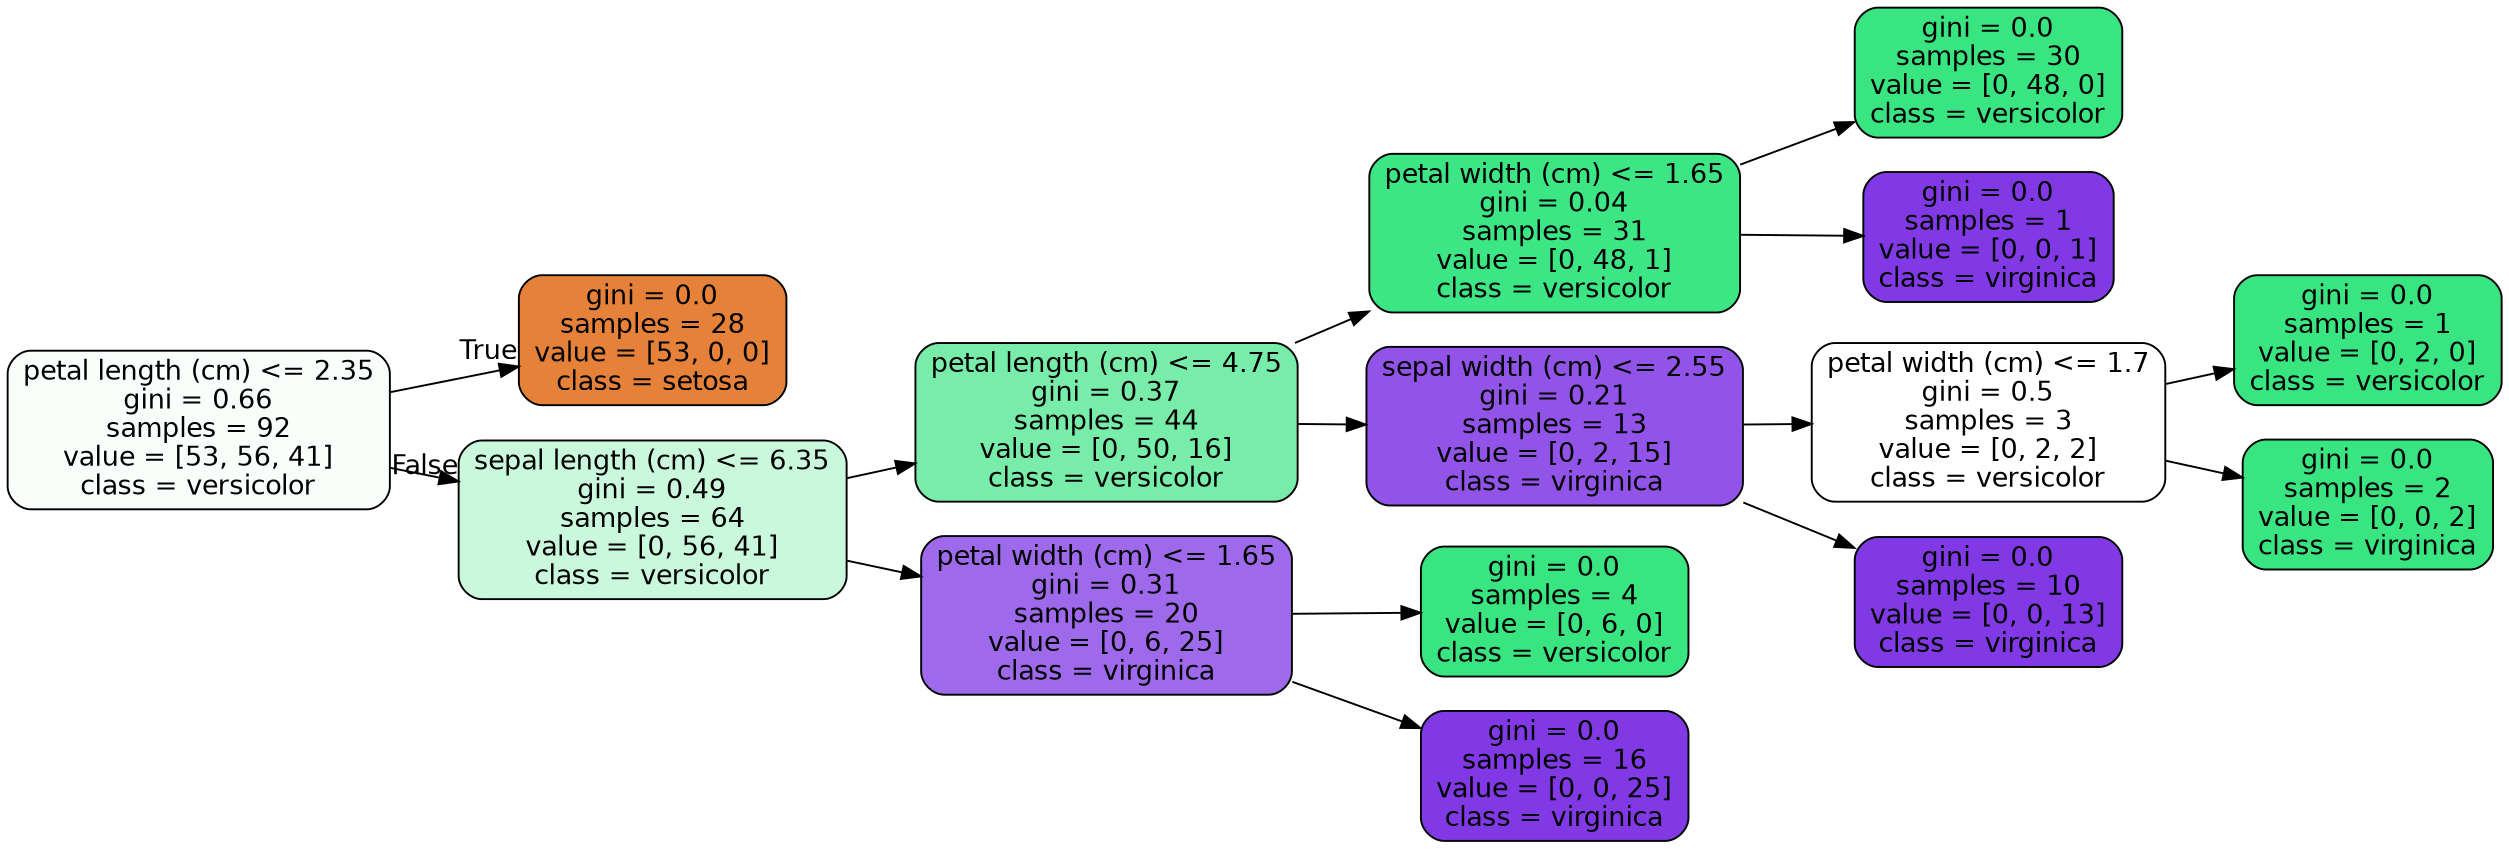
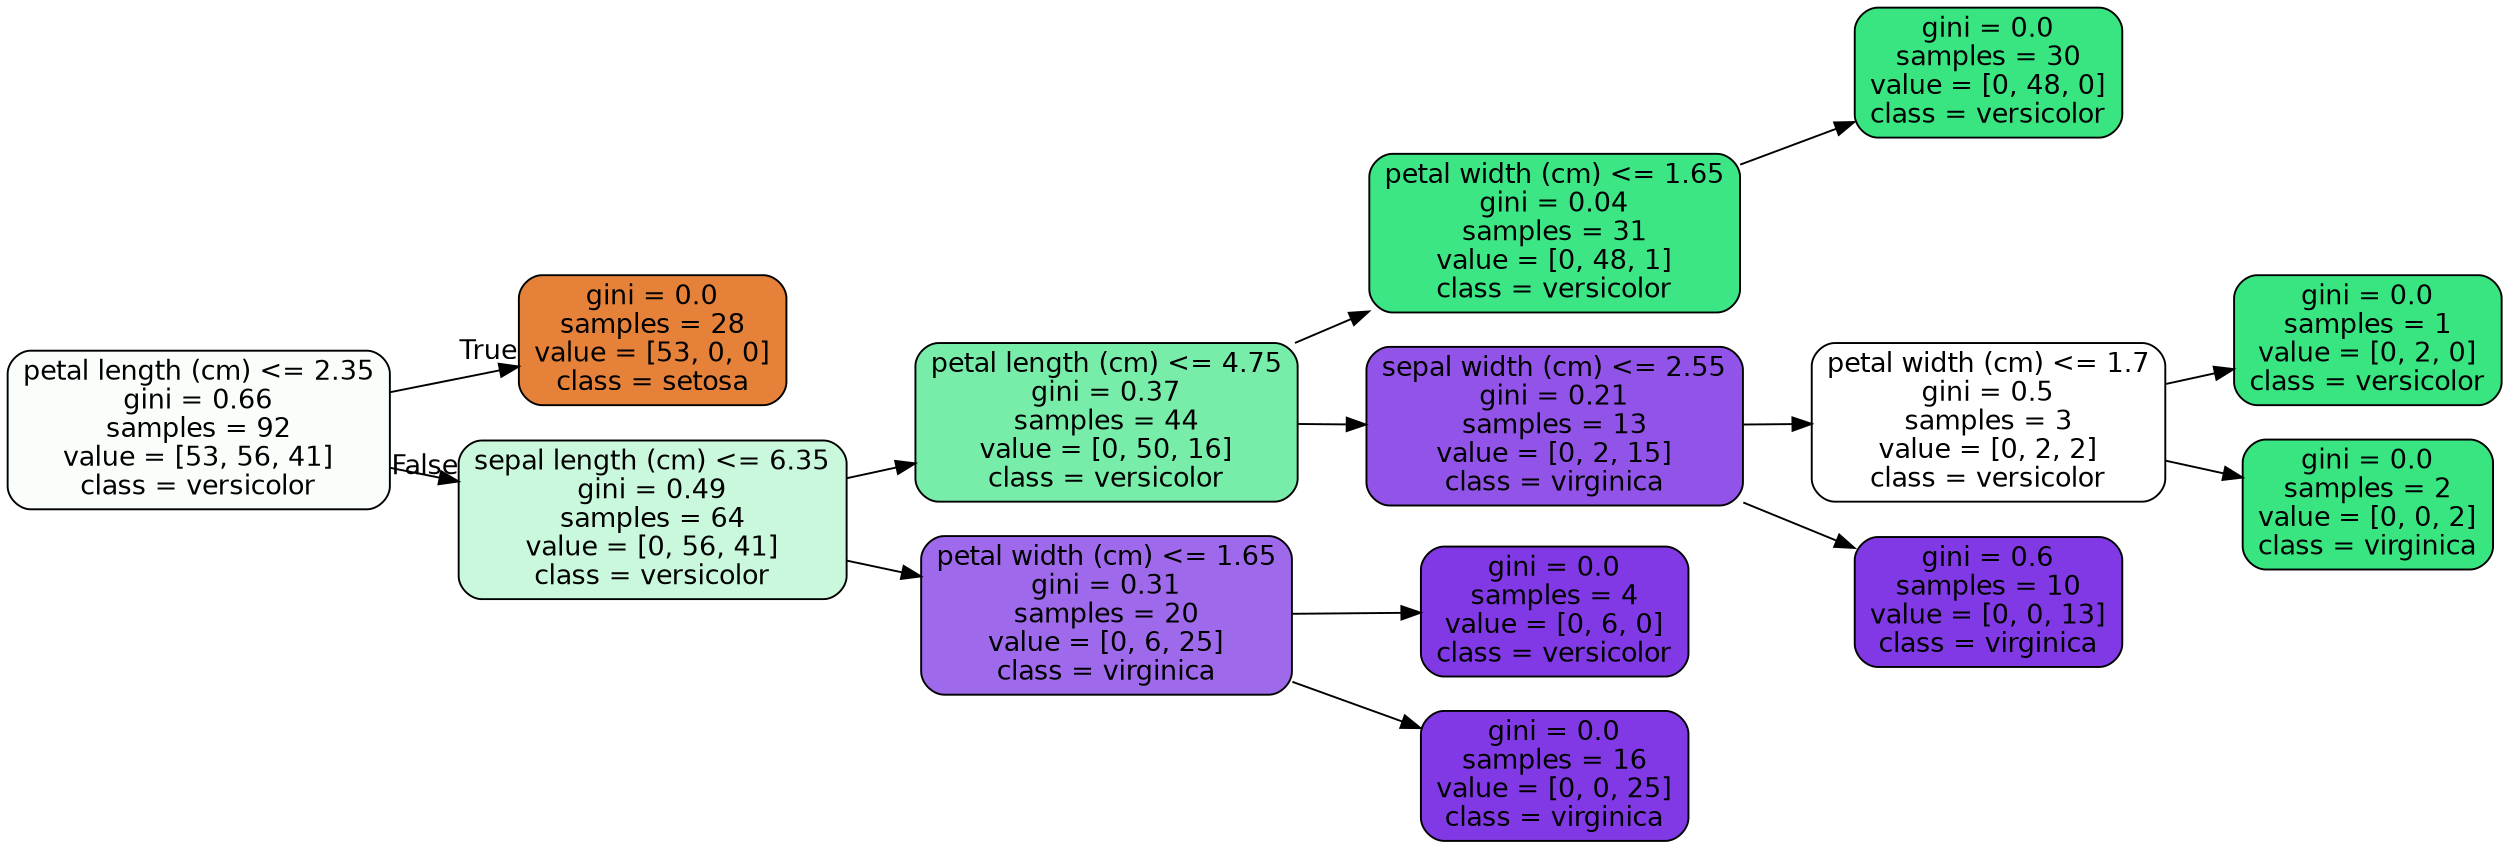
(1989, 237) -> none
(1989, 602) -> (1989, 602)
(1555, 612) -> (1555, 612)
